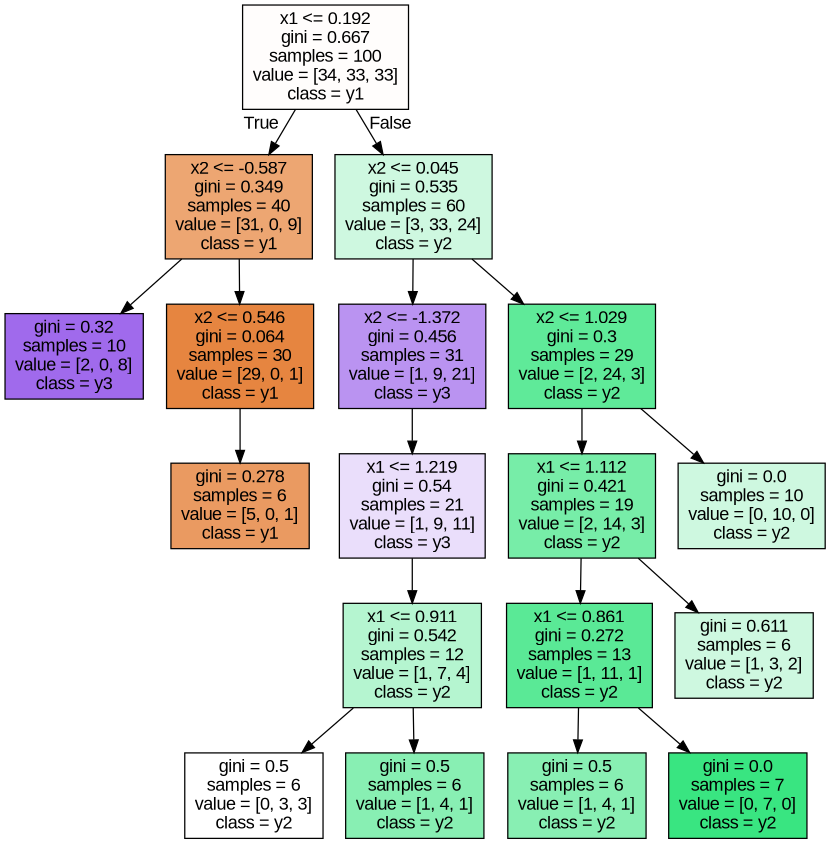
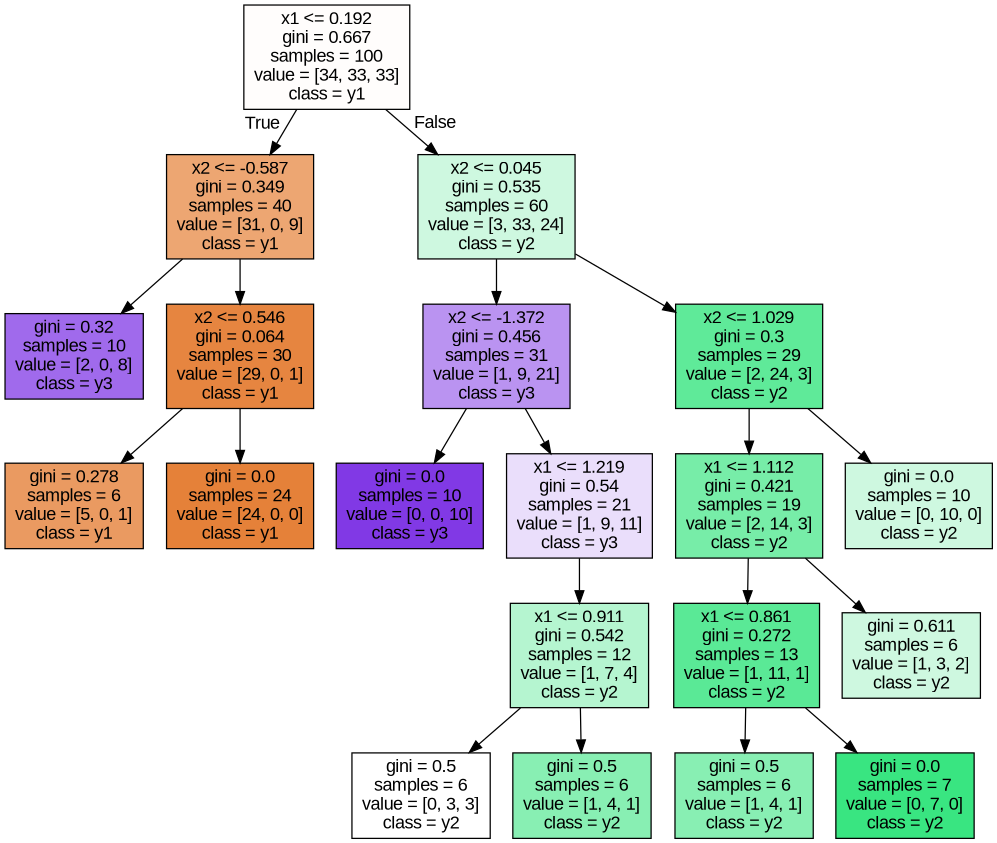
none -> (240, 506)
none -> (410, 506)
